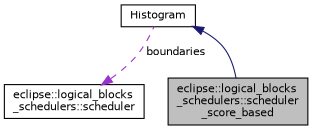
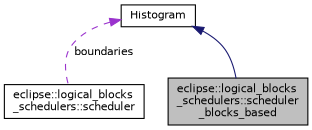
(137, 56) -> (73, 44)
(238, 102) -> (238, 102)
